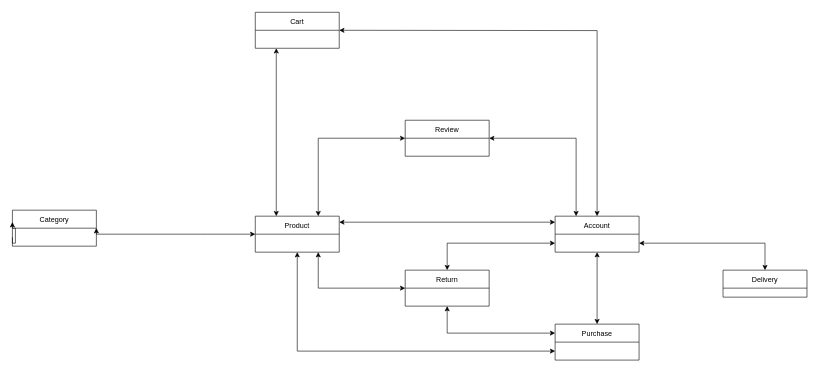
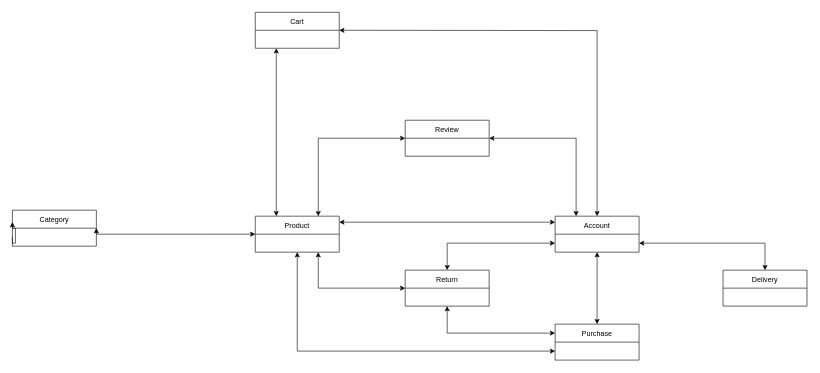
(765, 284) -> (765, 288)
